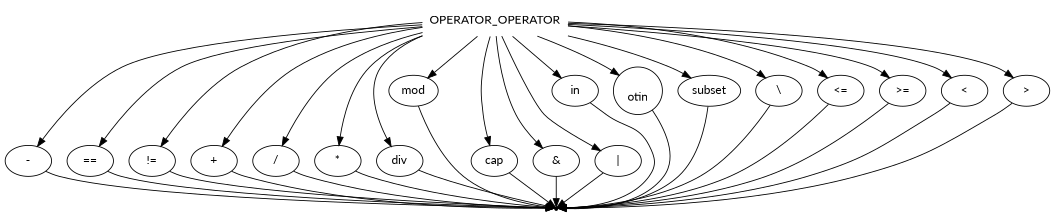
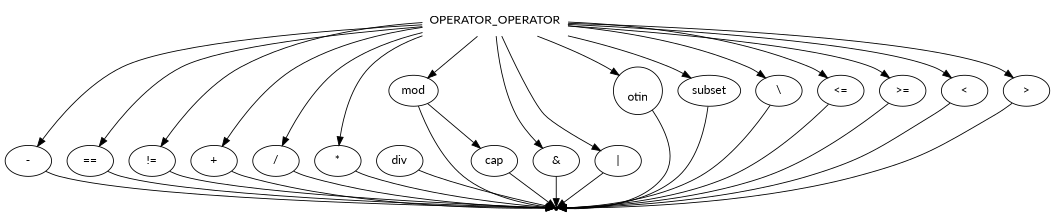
(376, 77) -> none
(481, 87) -> (451, 123)
(575, 91) -> none
